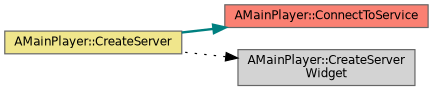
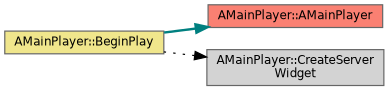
(326, 16) -> (295, 16)
(93, 42) -> (84, 42)
